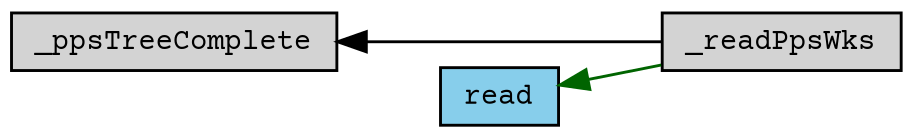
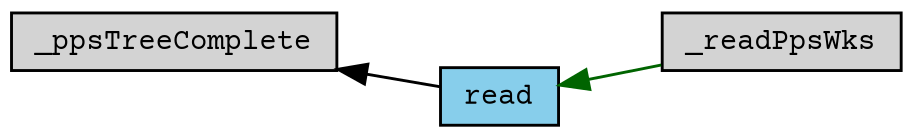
(514, 42) -> (403, 80)
